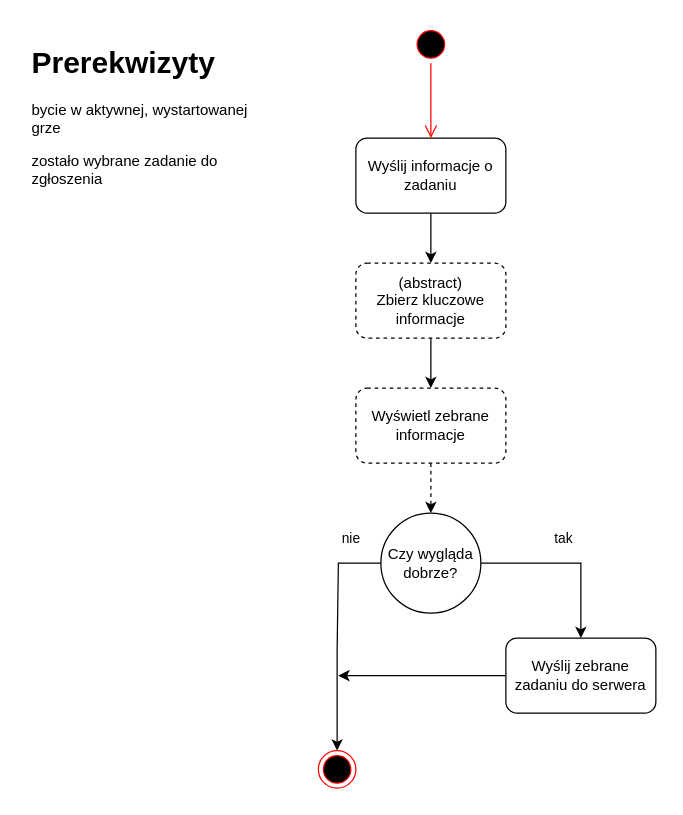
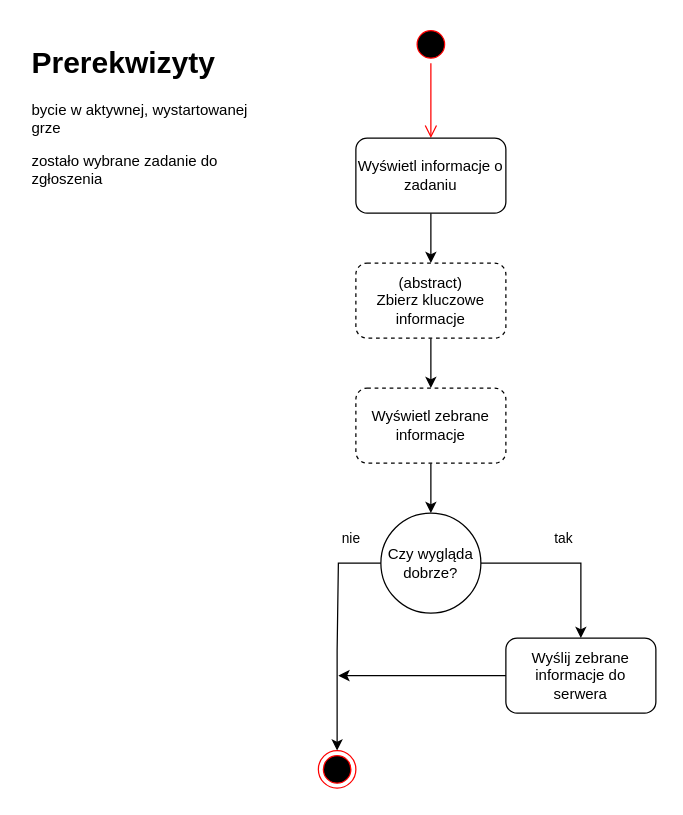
(431, 176) -> (431, 176)
(431, 483) -> (431, 483)
(581, 676) -> (581, 676)
